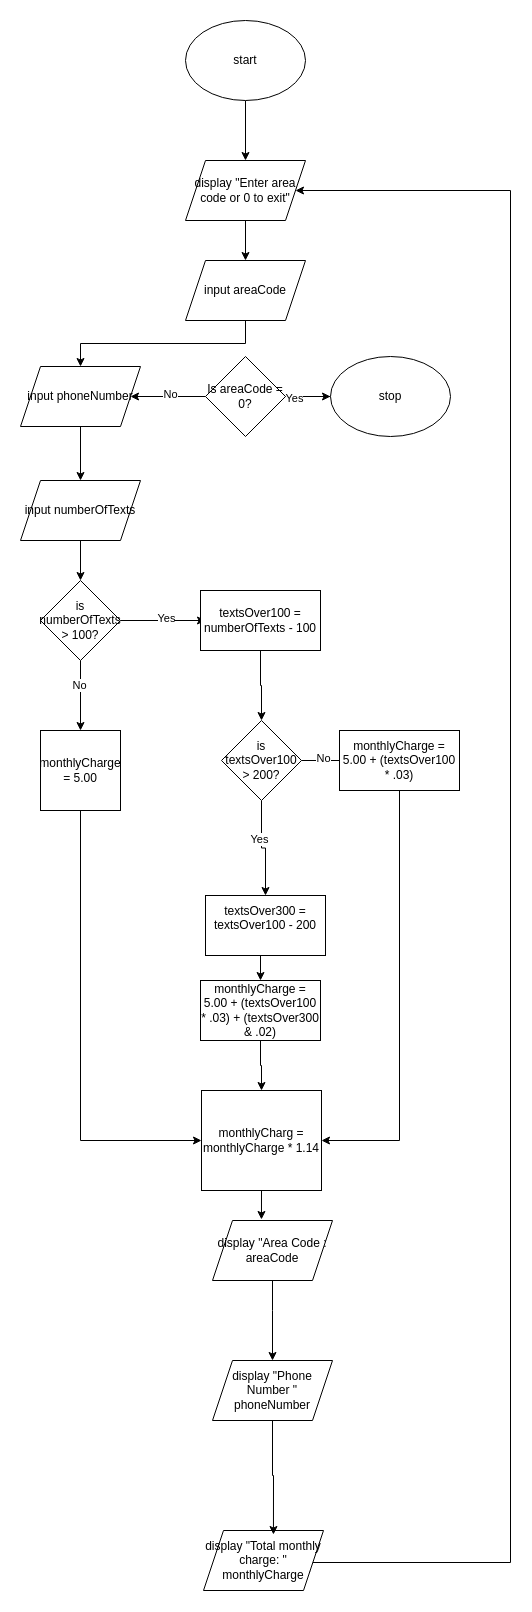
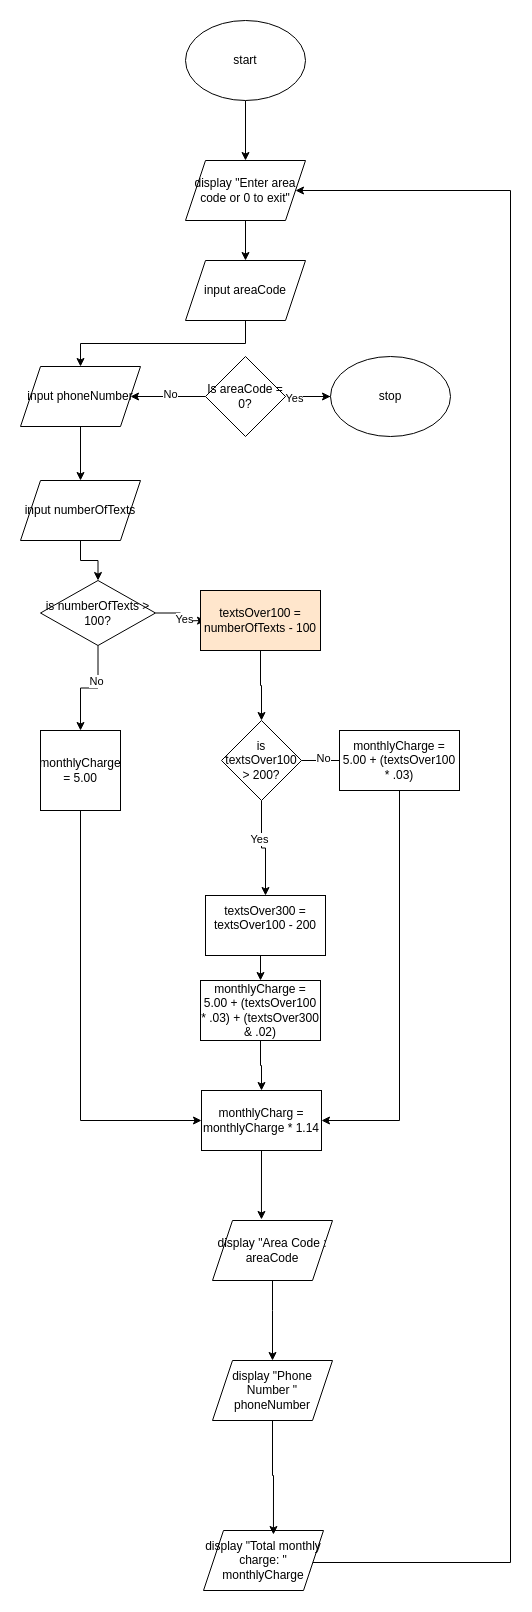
(81, 621) -> (98, 613)
(261, 621) -> (261, 621)
(262, 1141) -> (262, 1121)
